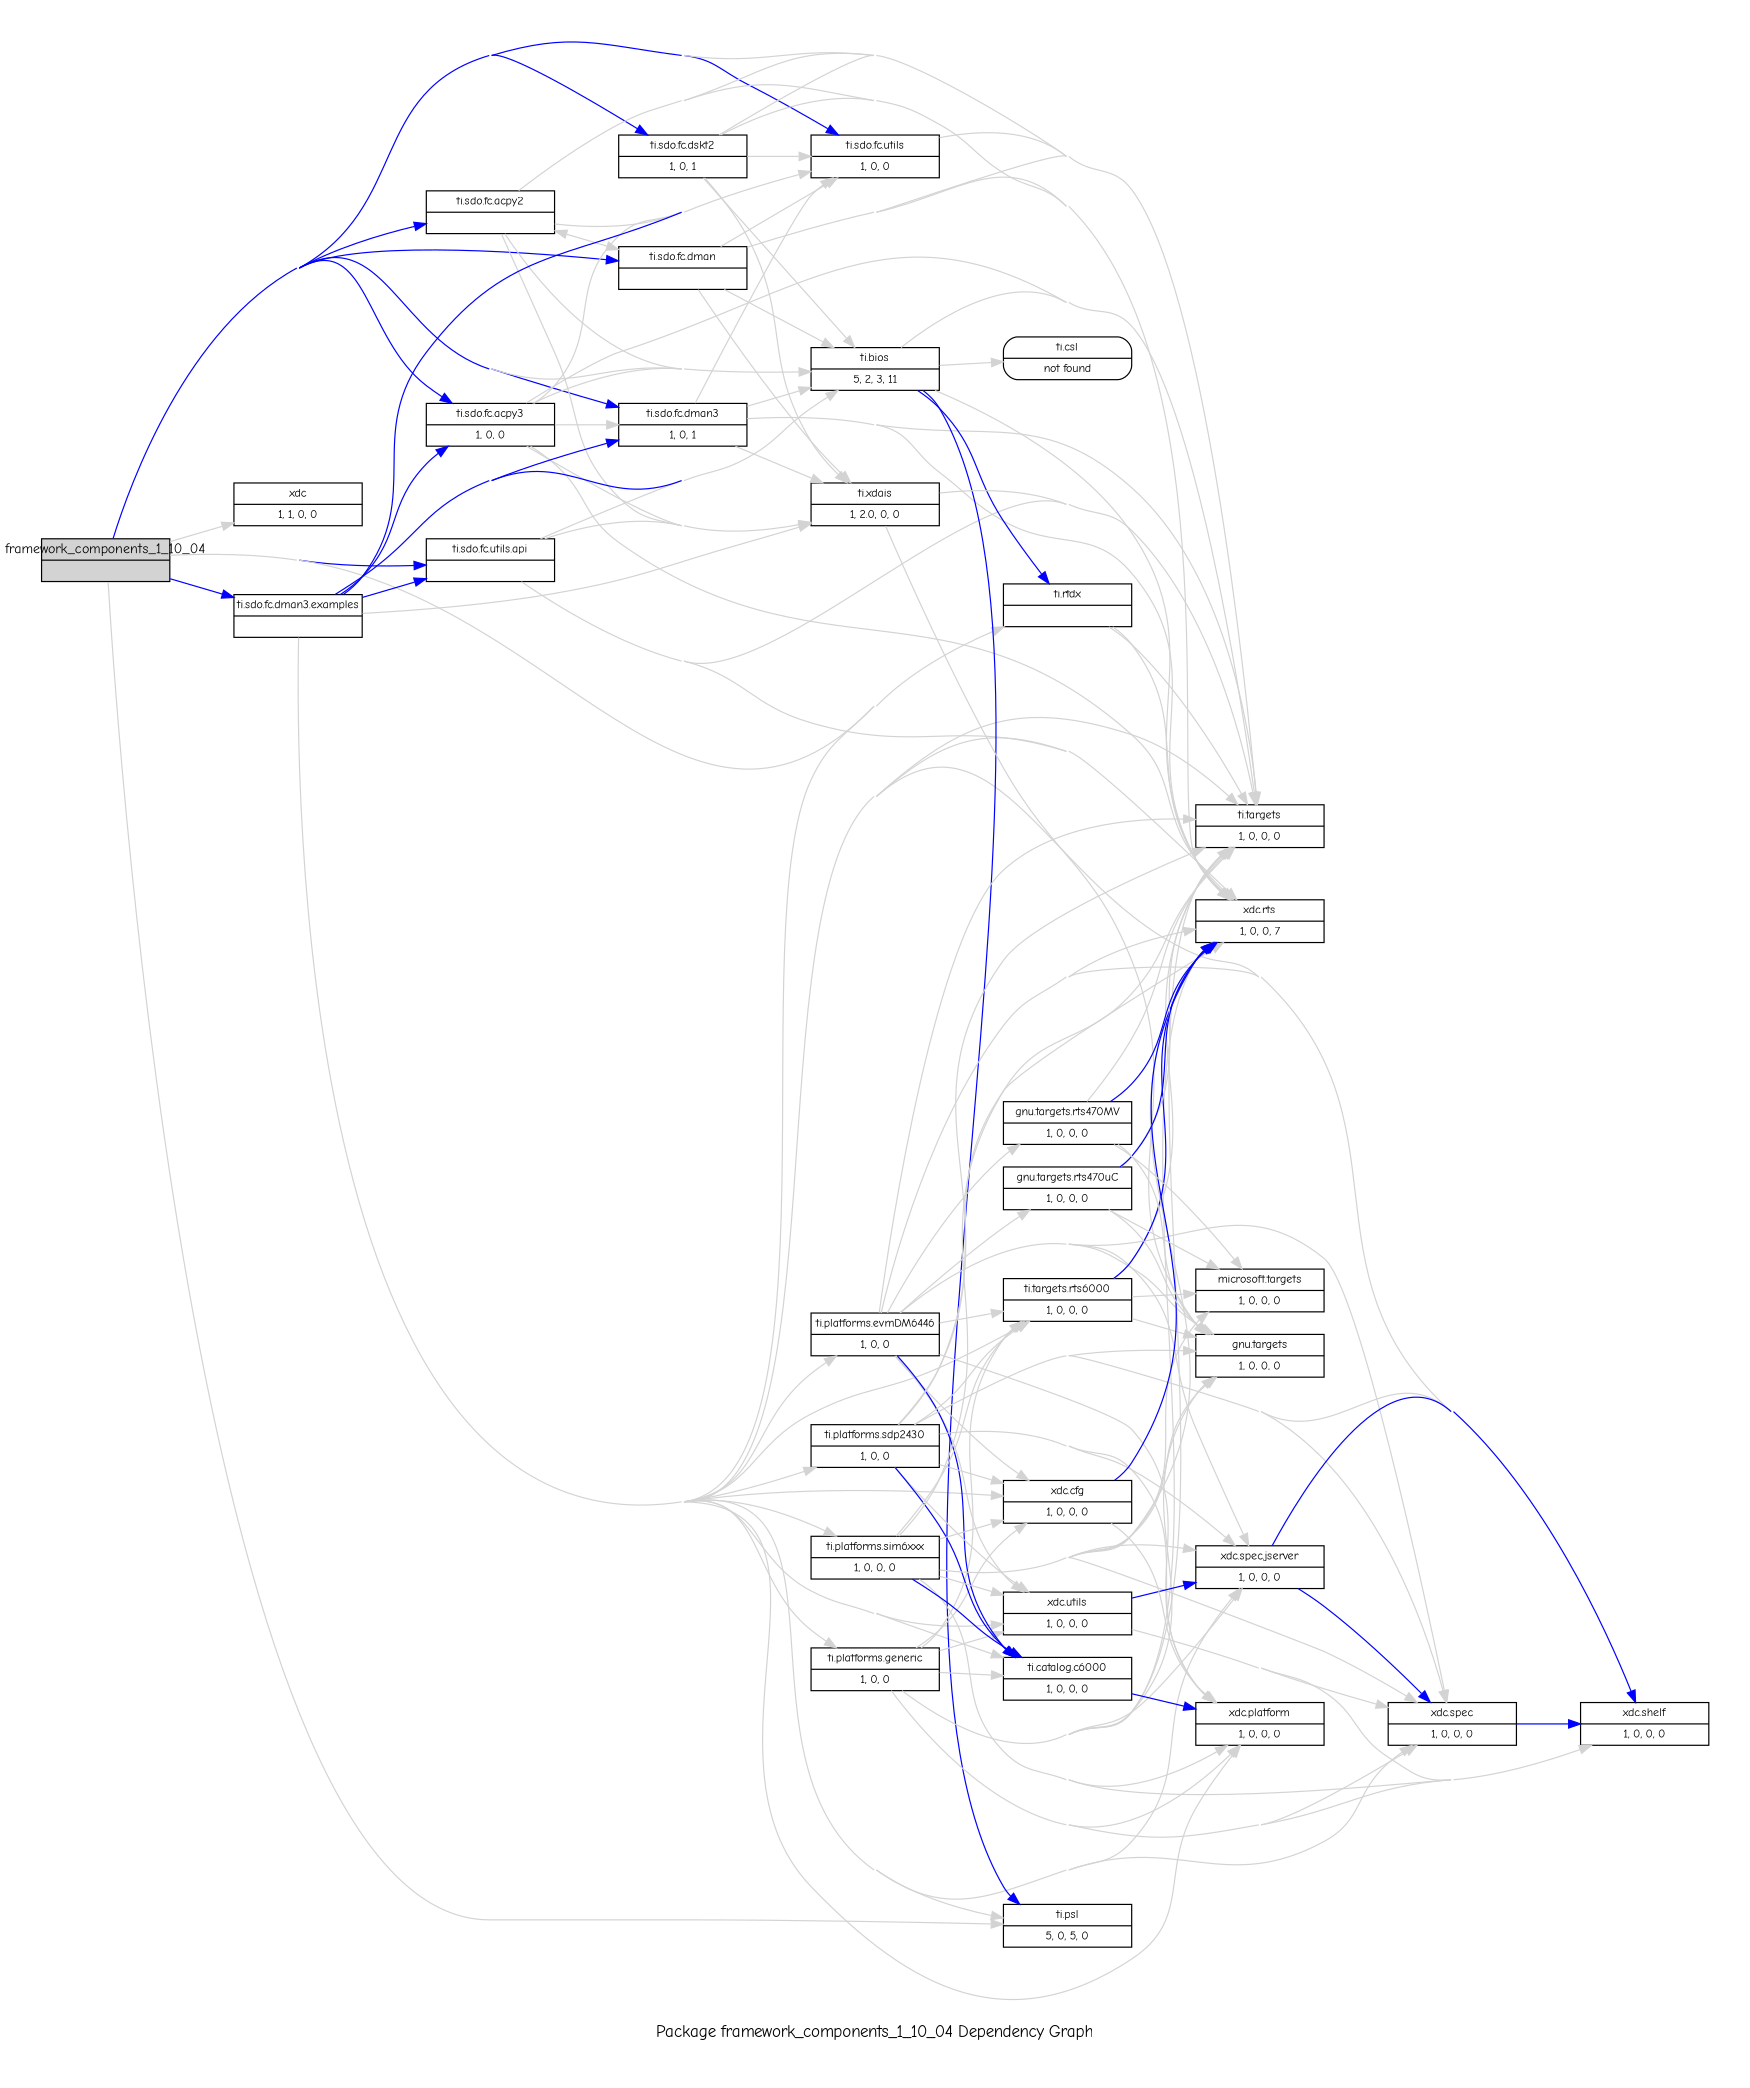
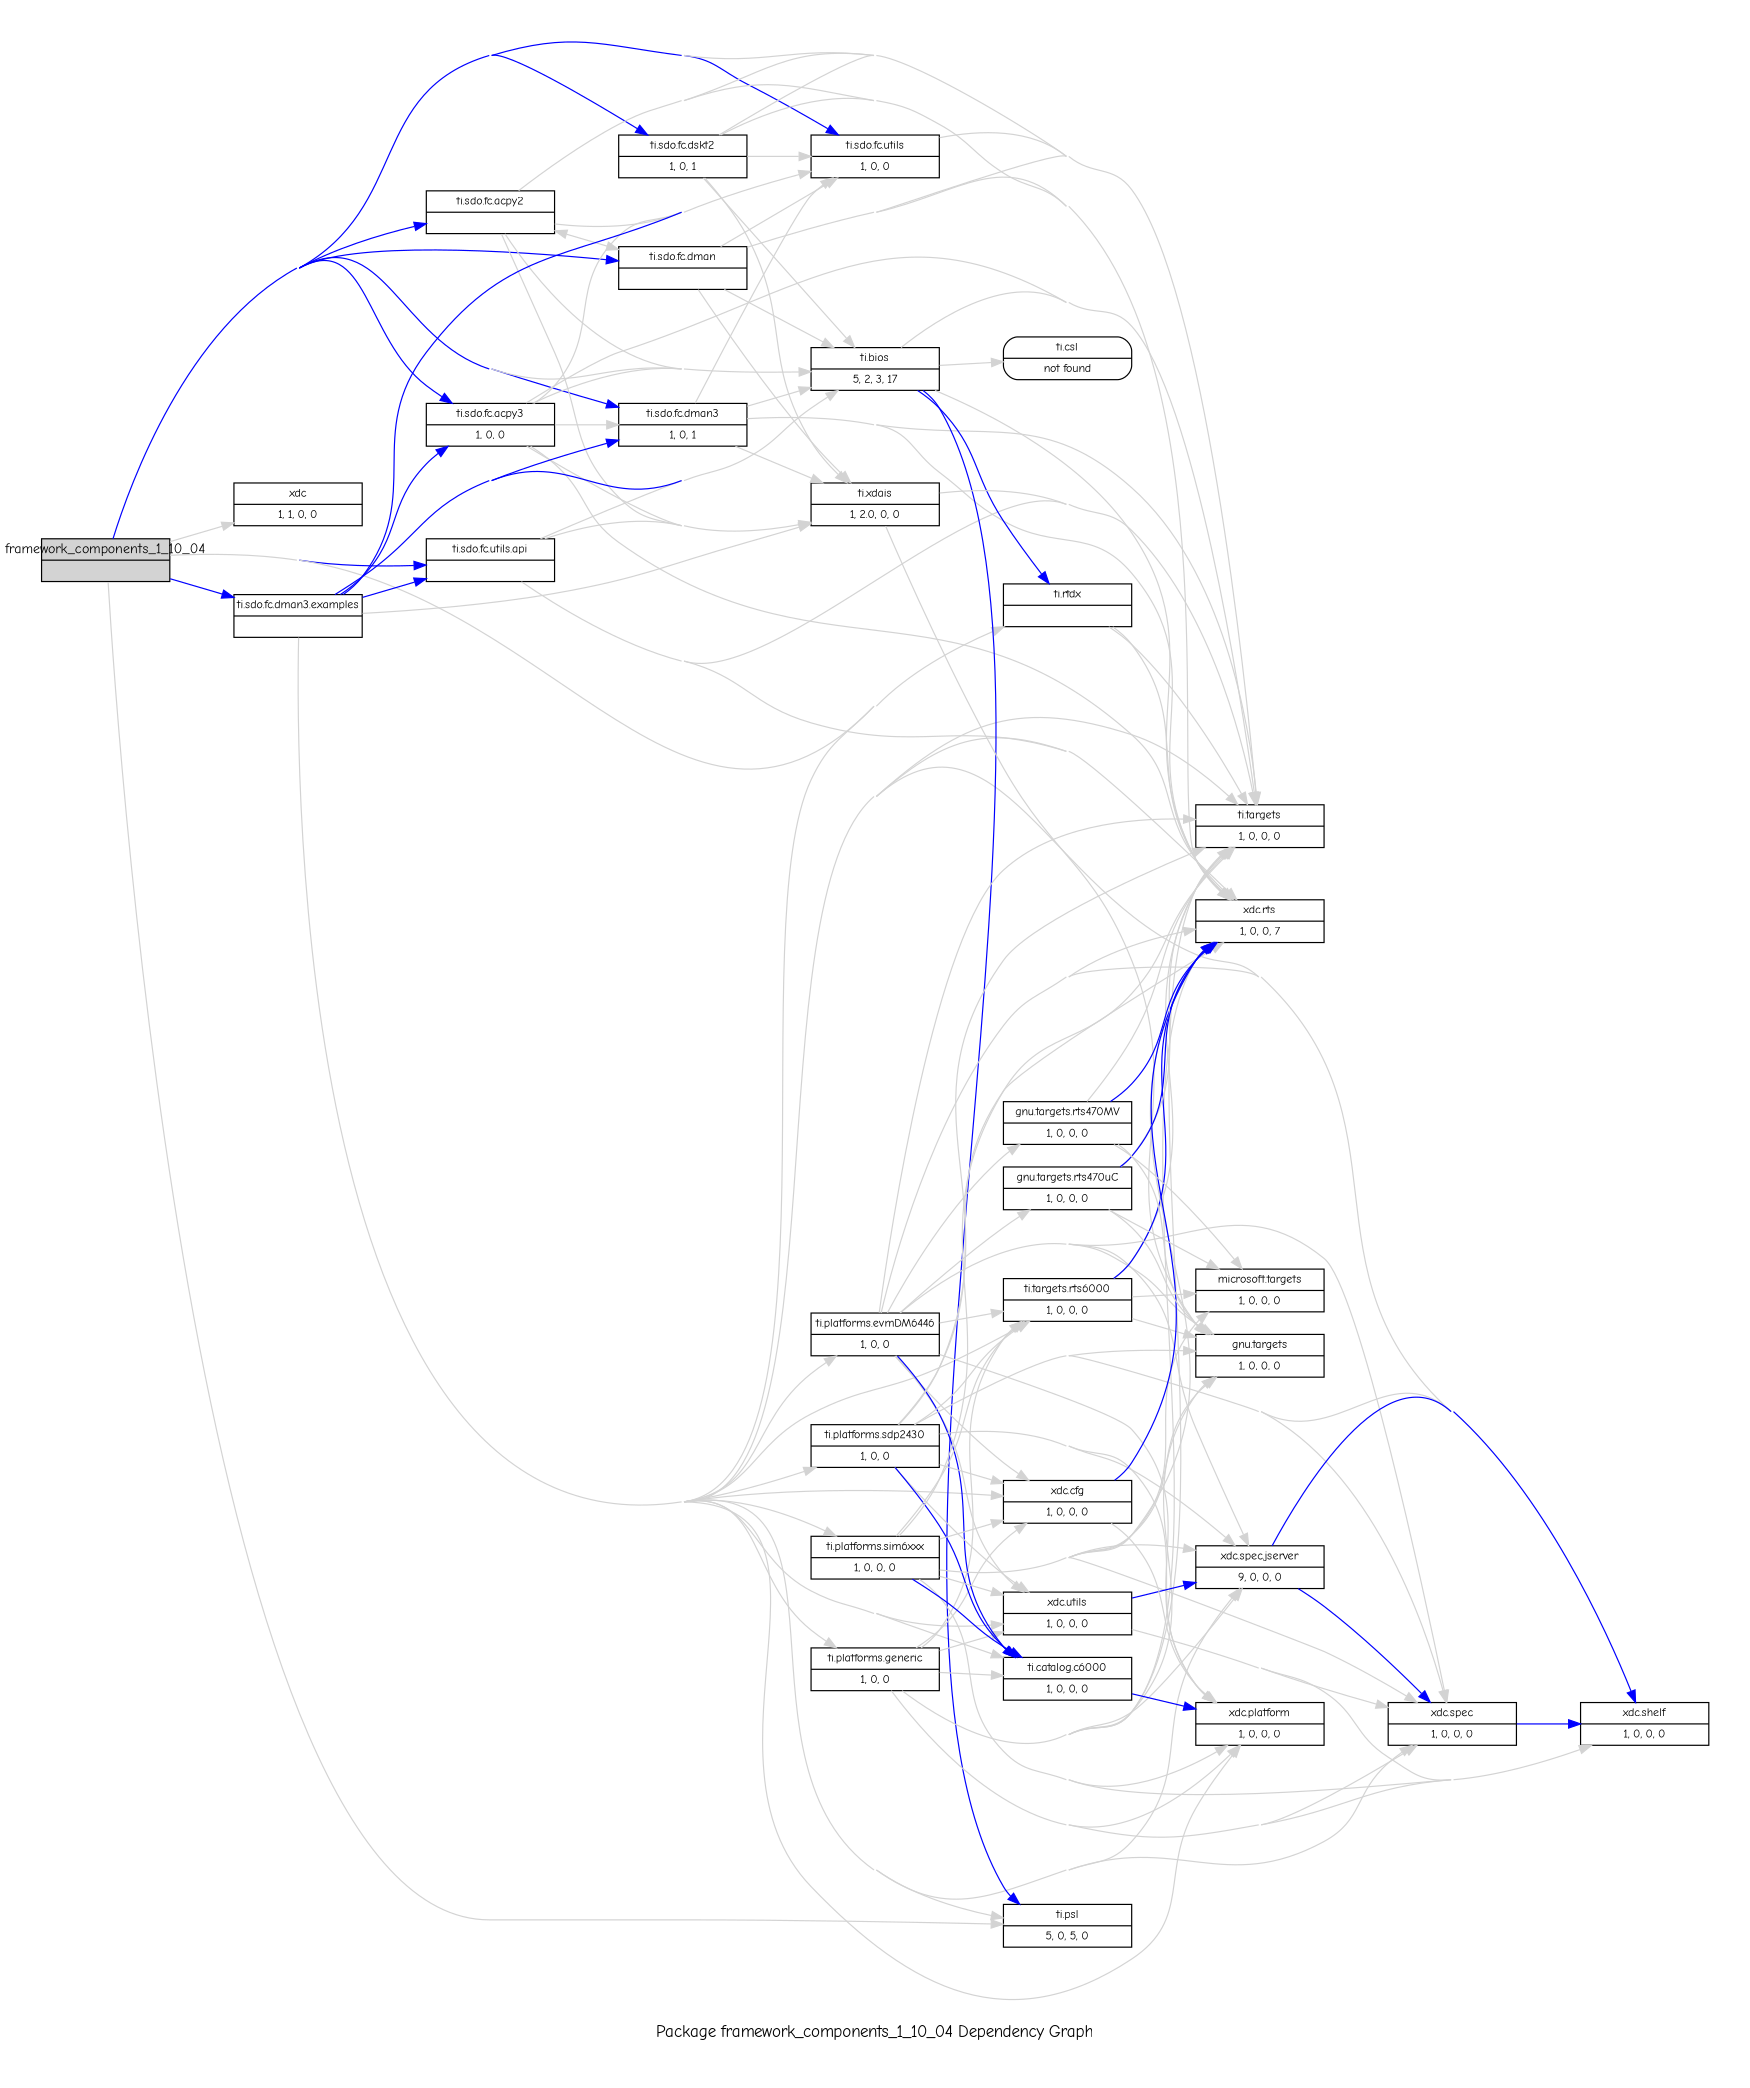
(875, 379) -> (875, 379)
(1260, 1577) -> (1260, 1577)
